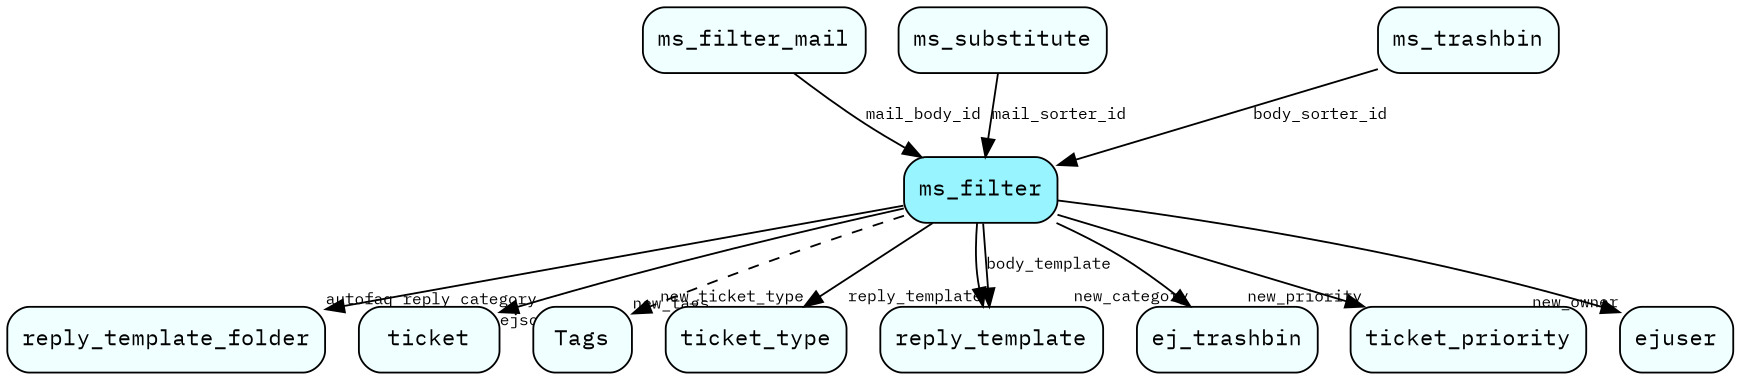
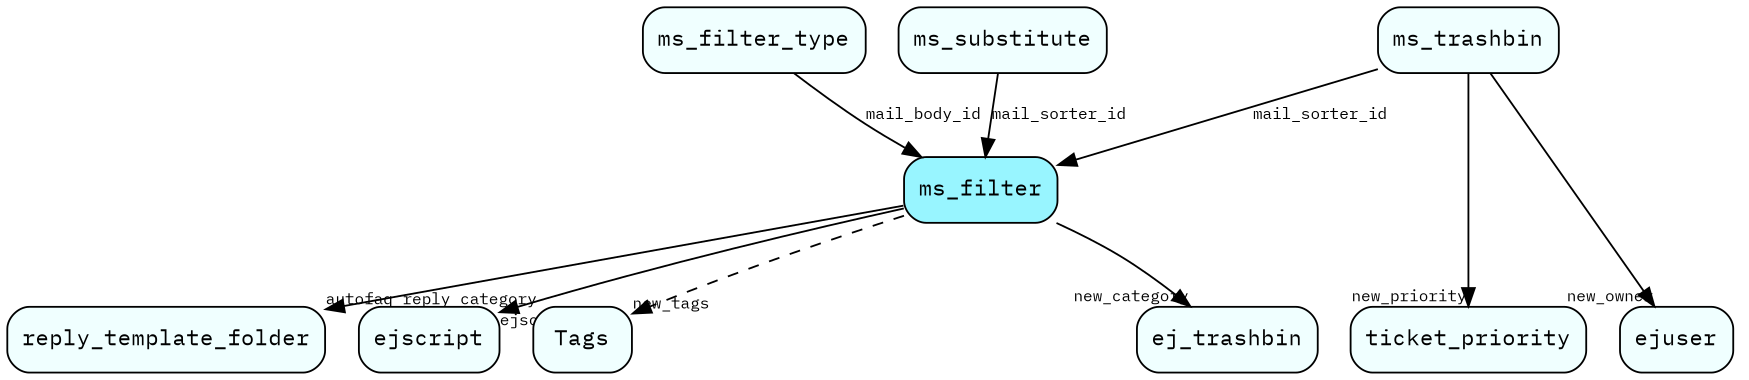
(754, 40) -> (754, 40)
(1320, 115) -> (1320, 115)
(1332, 243) -> (1567, 182)
(1202, 258) -> (1468, 181)
(429, 340) -> (429, 340)
(756, 340) -> none
(992, 340) -> none
